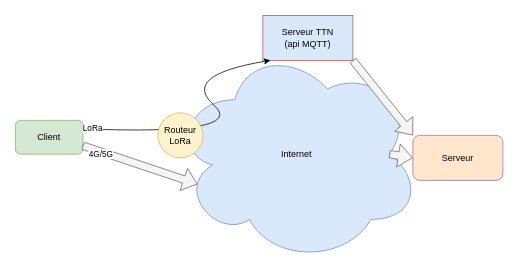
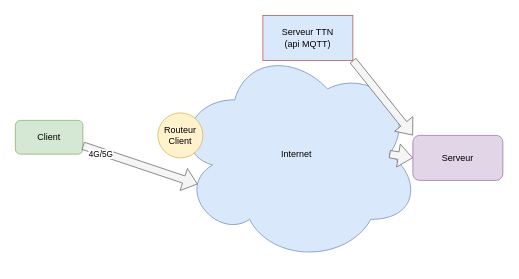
(207, 82) -> none
(180, 135) -> (180, 135)
(458, 158) -> (458, 158)
